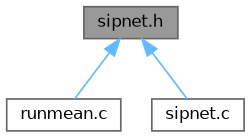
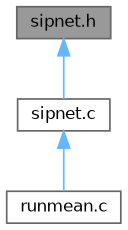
(92, 76) -> (64, 170)
